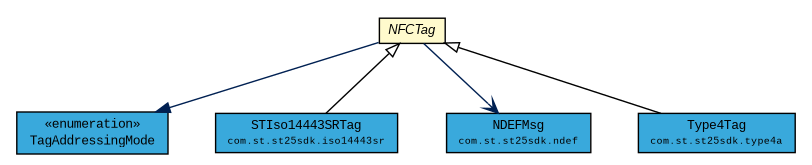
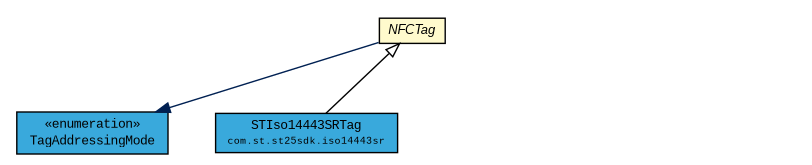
(518, 133) -> none
(717, 133) -> none
